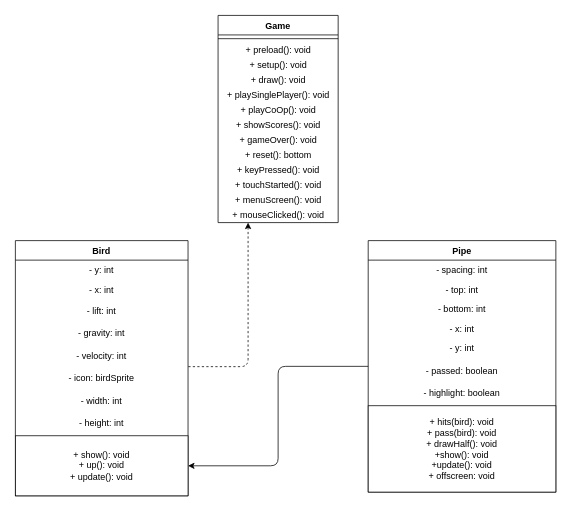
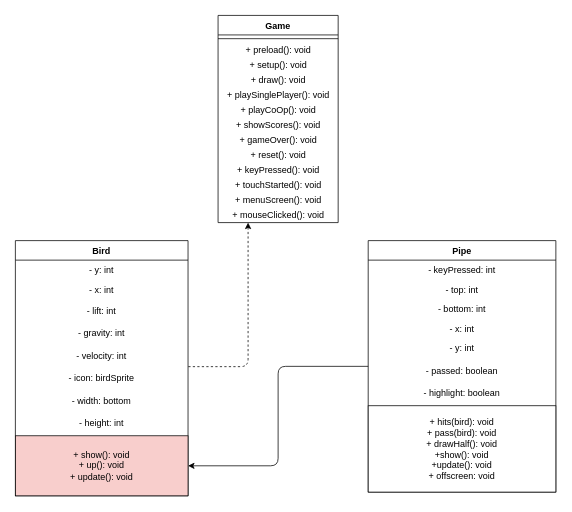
(278, 155) -> (278, 155)
(461, 270) -> (461, 270)
(101, 401) -> (101, 401)
(102, 465) -> (102, 465)
